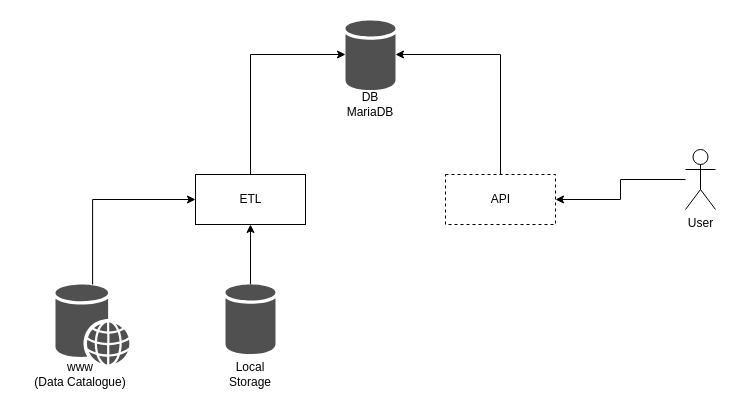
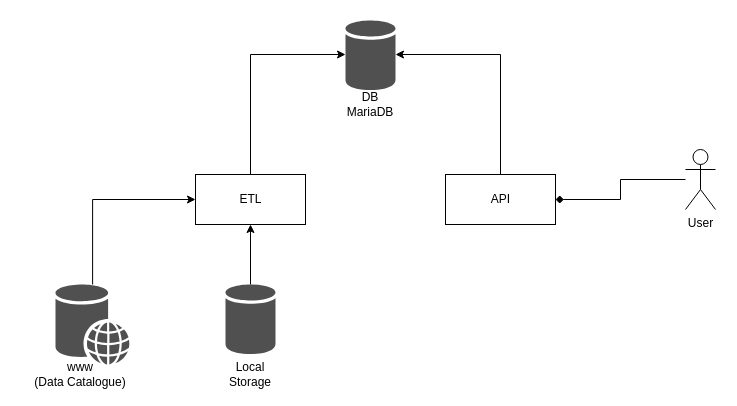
(501, 200) -> (501, 200)
(564, 200) -> (564, 200)
